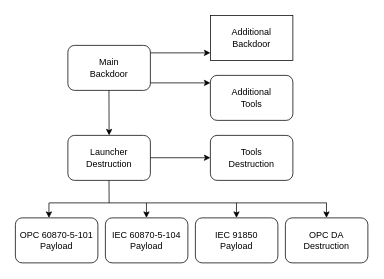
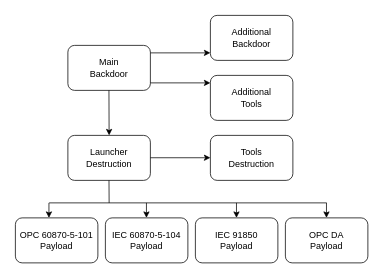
(252, 38) -> (252, 38)
(327, 240) -> (327, 240)
